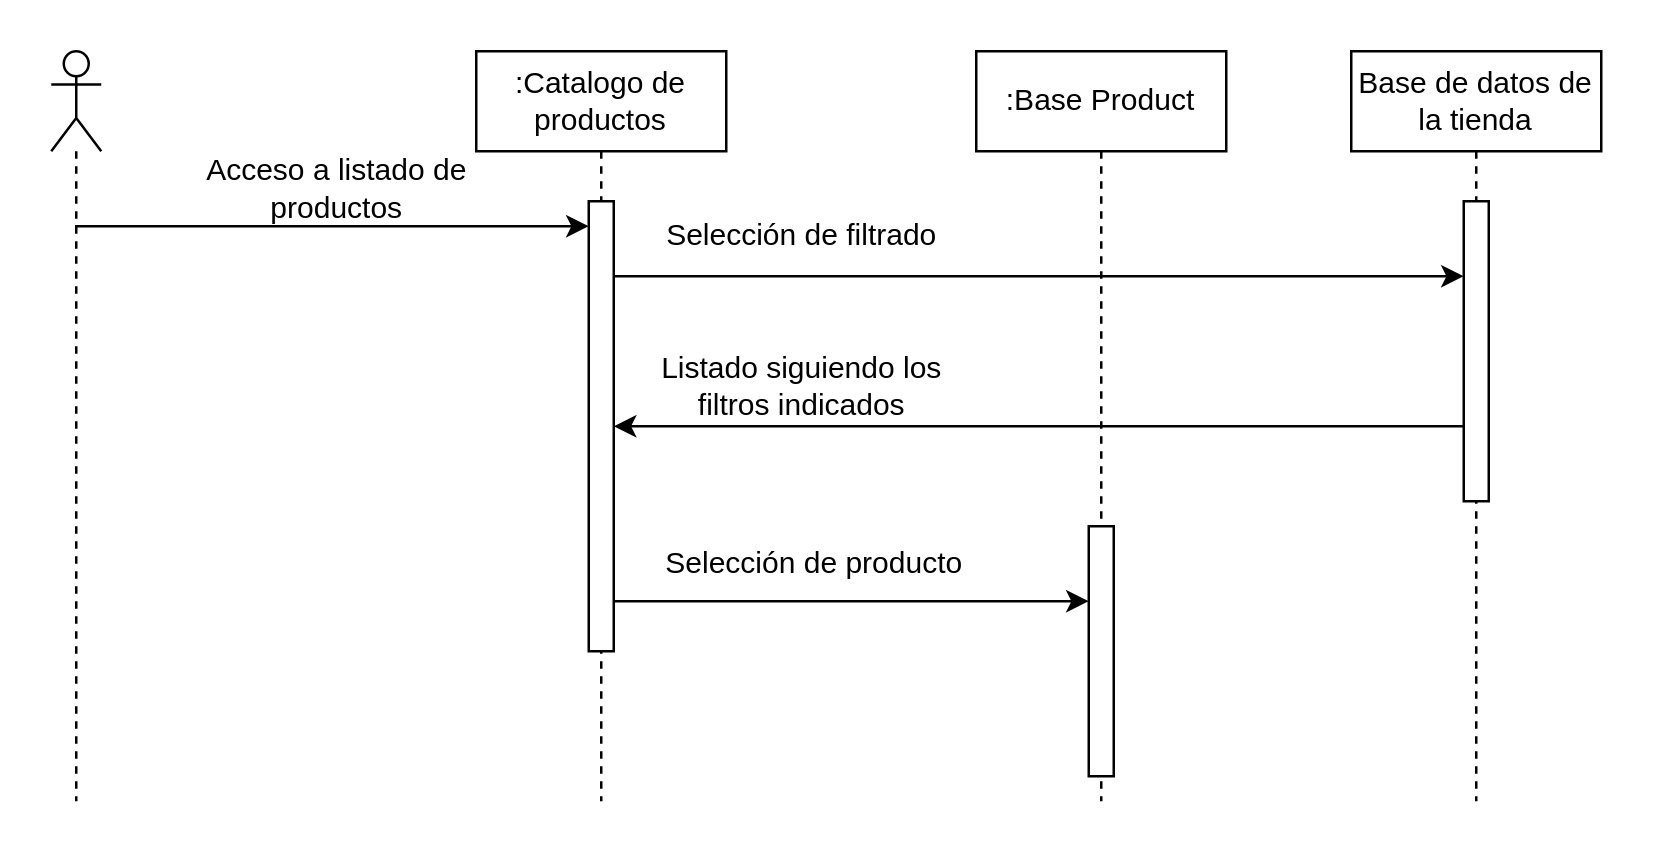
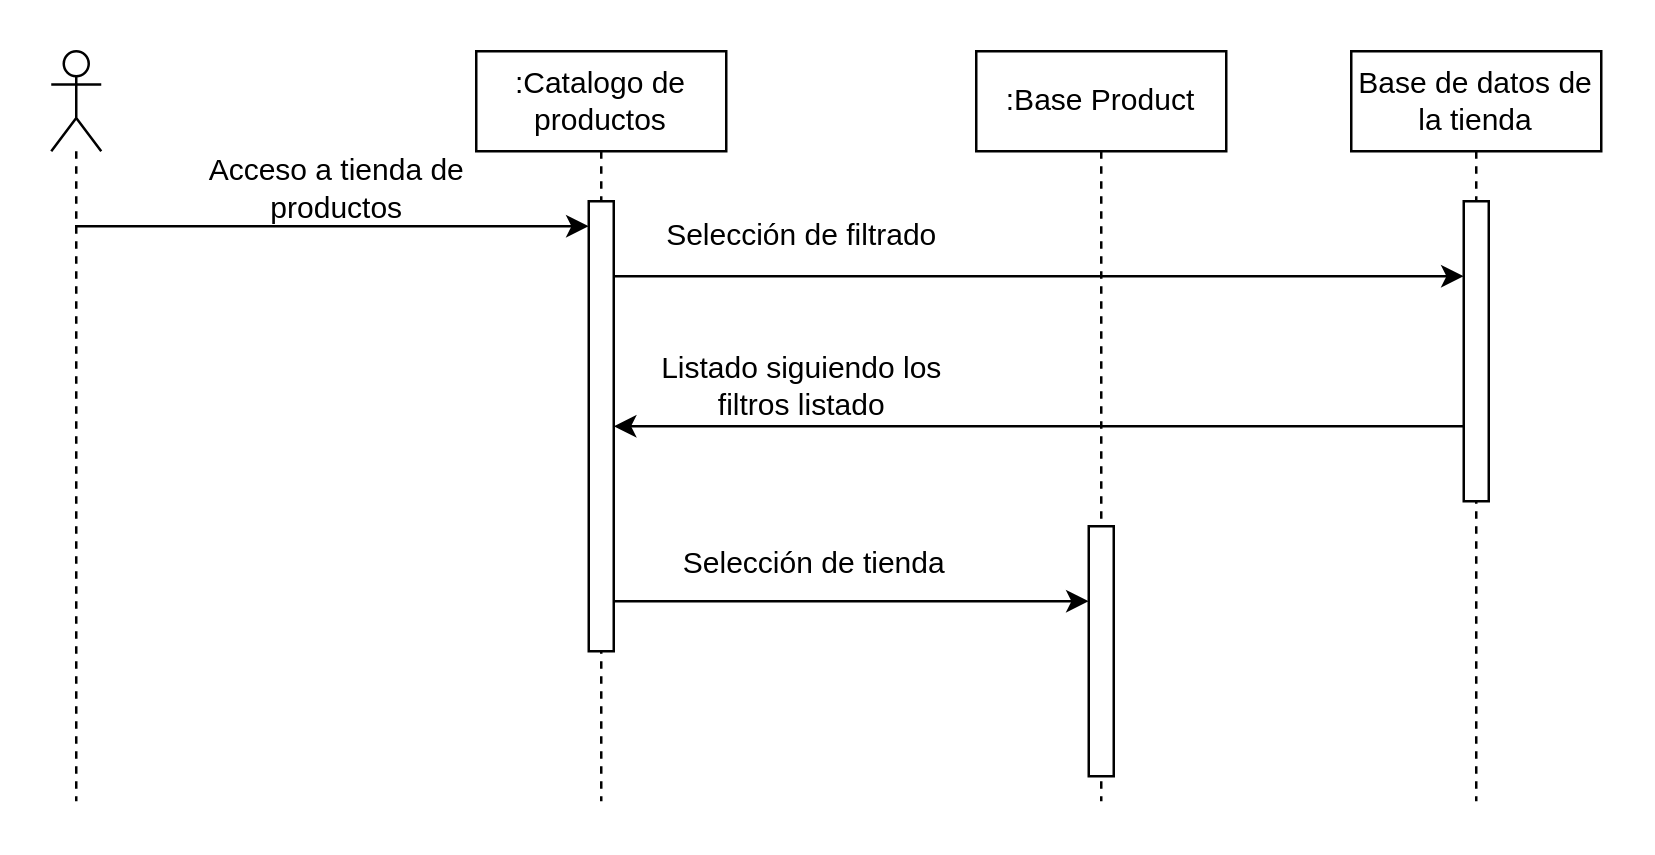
(338, 189) -> (338, 189)
(803, 386) -> (803, 386)
(815, 564) -> (815, 564)
